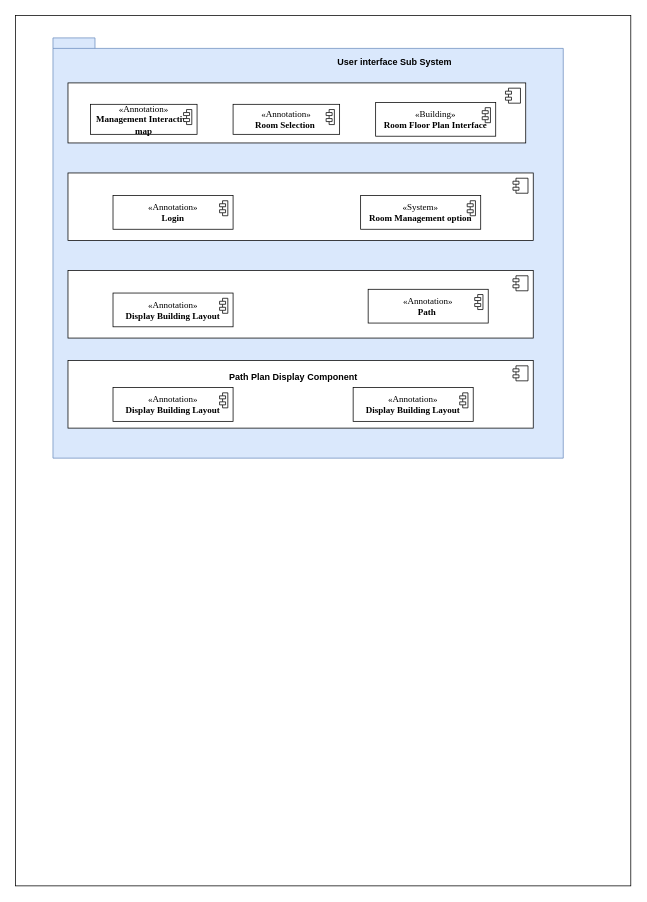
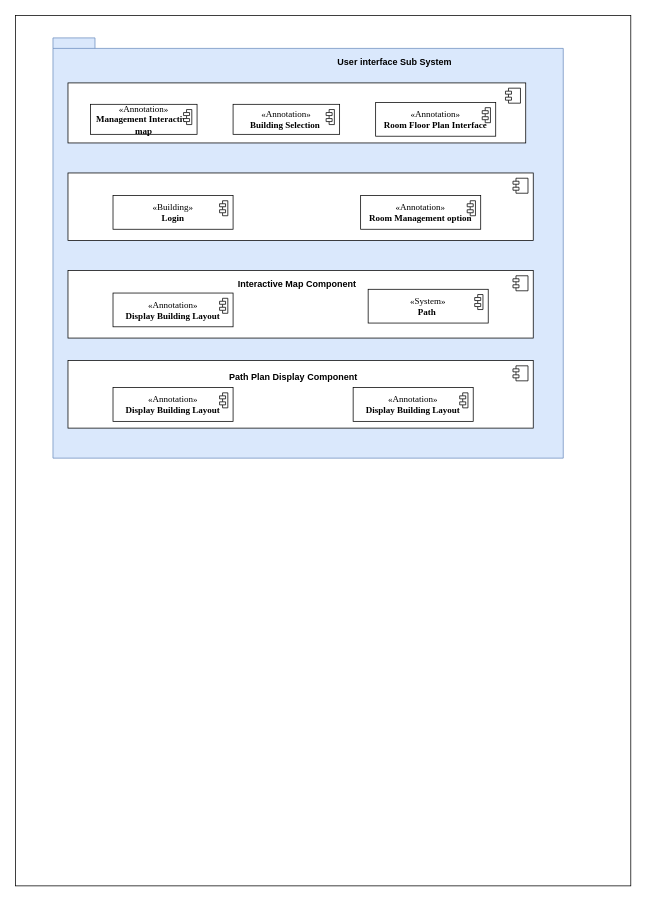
(286, 120) -> (286, 120)
(435, 120) -> (435, 120)
(173, 213) -> (173, 213)
(420, 213) -> (420, 213)
none -> (297, 284)
(428, 306) -> (428, 306)
